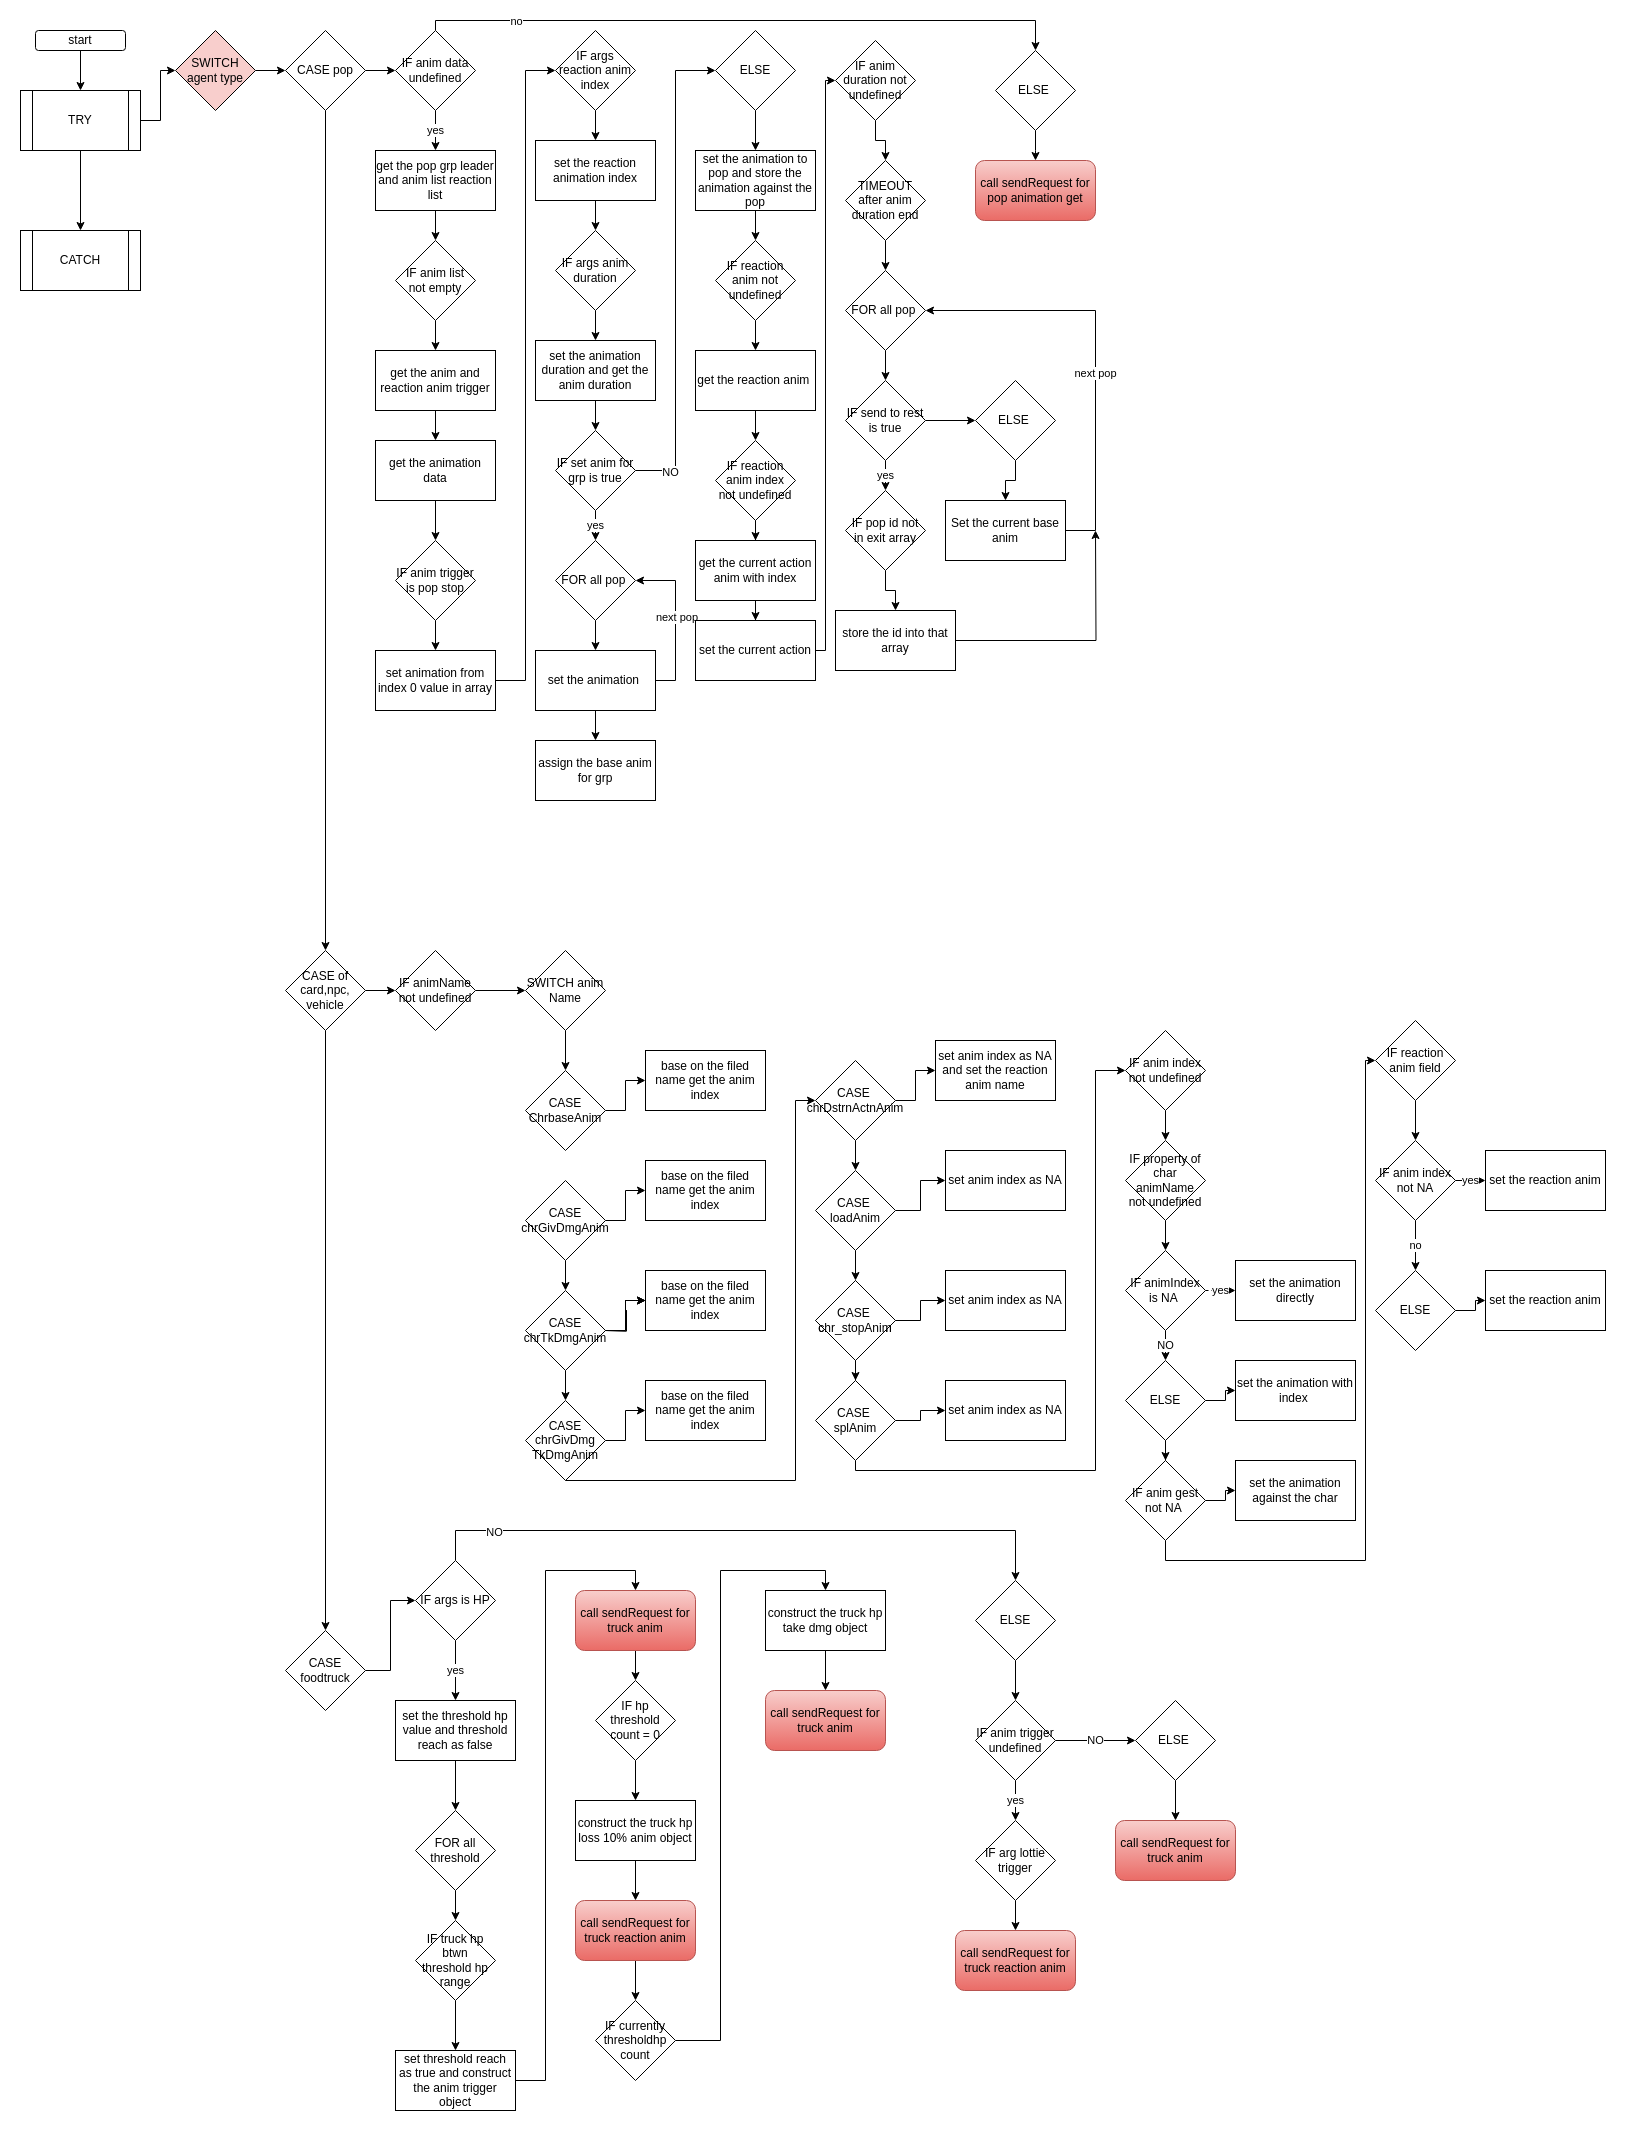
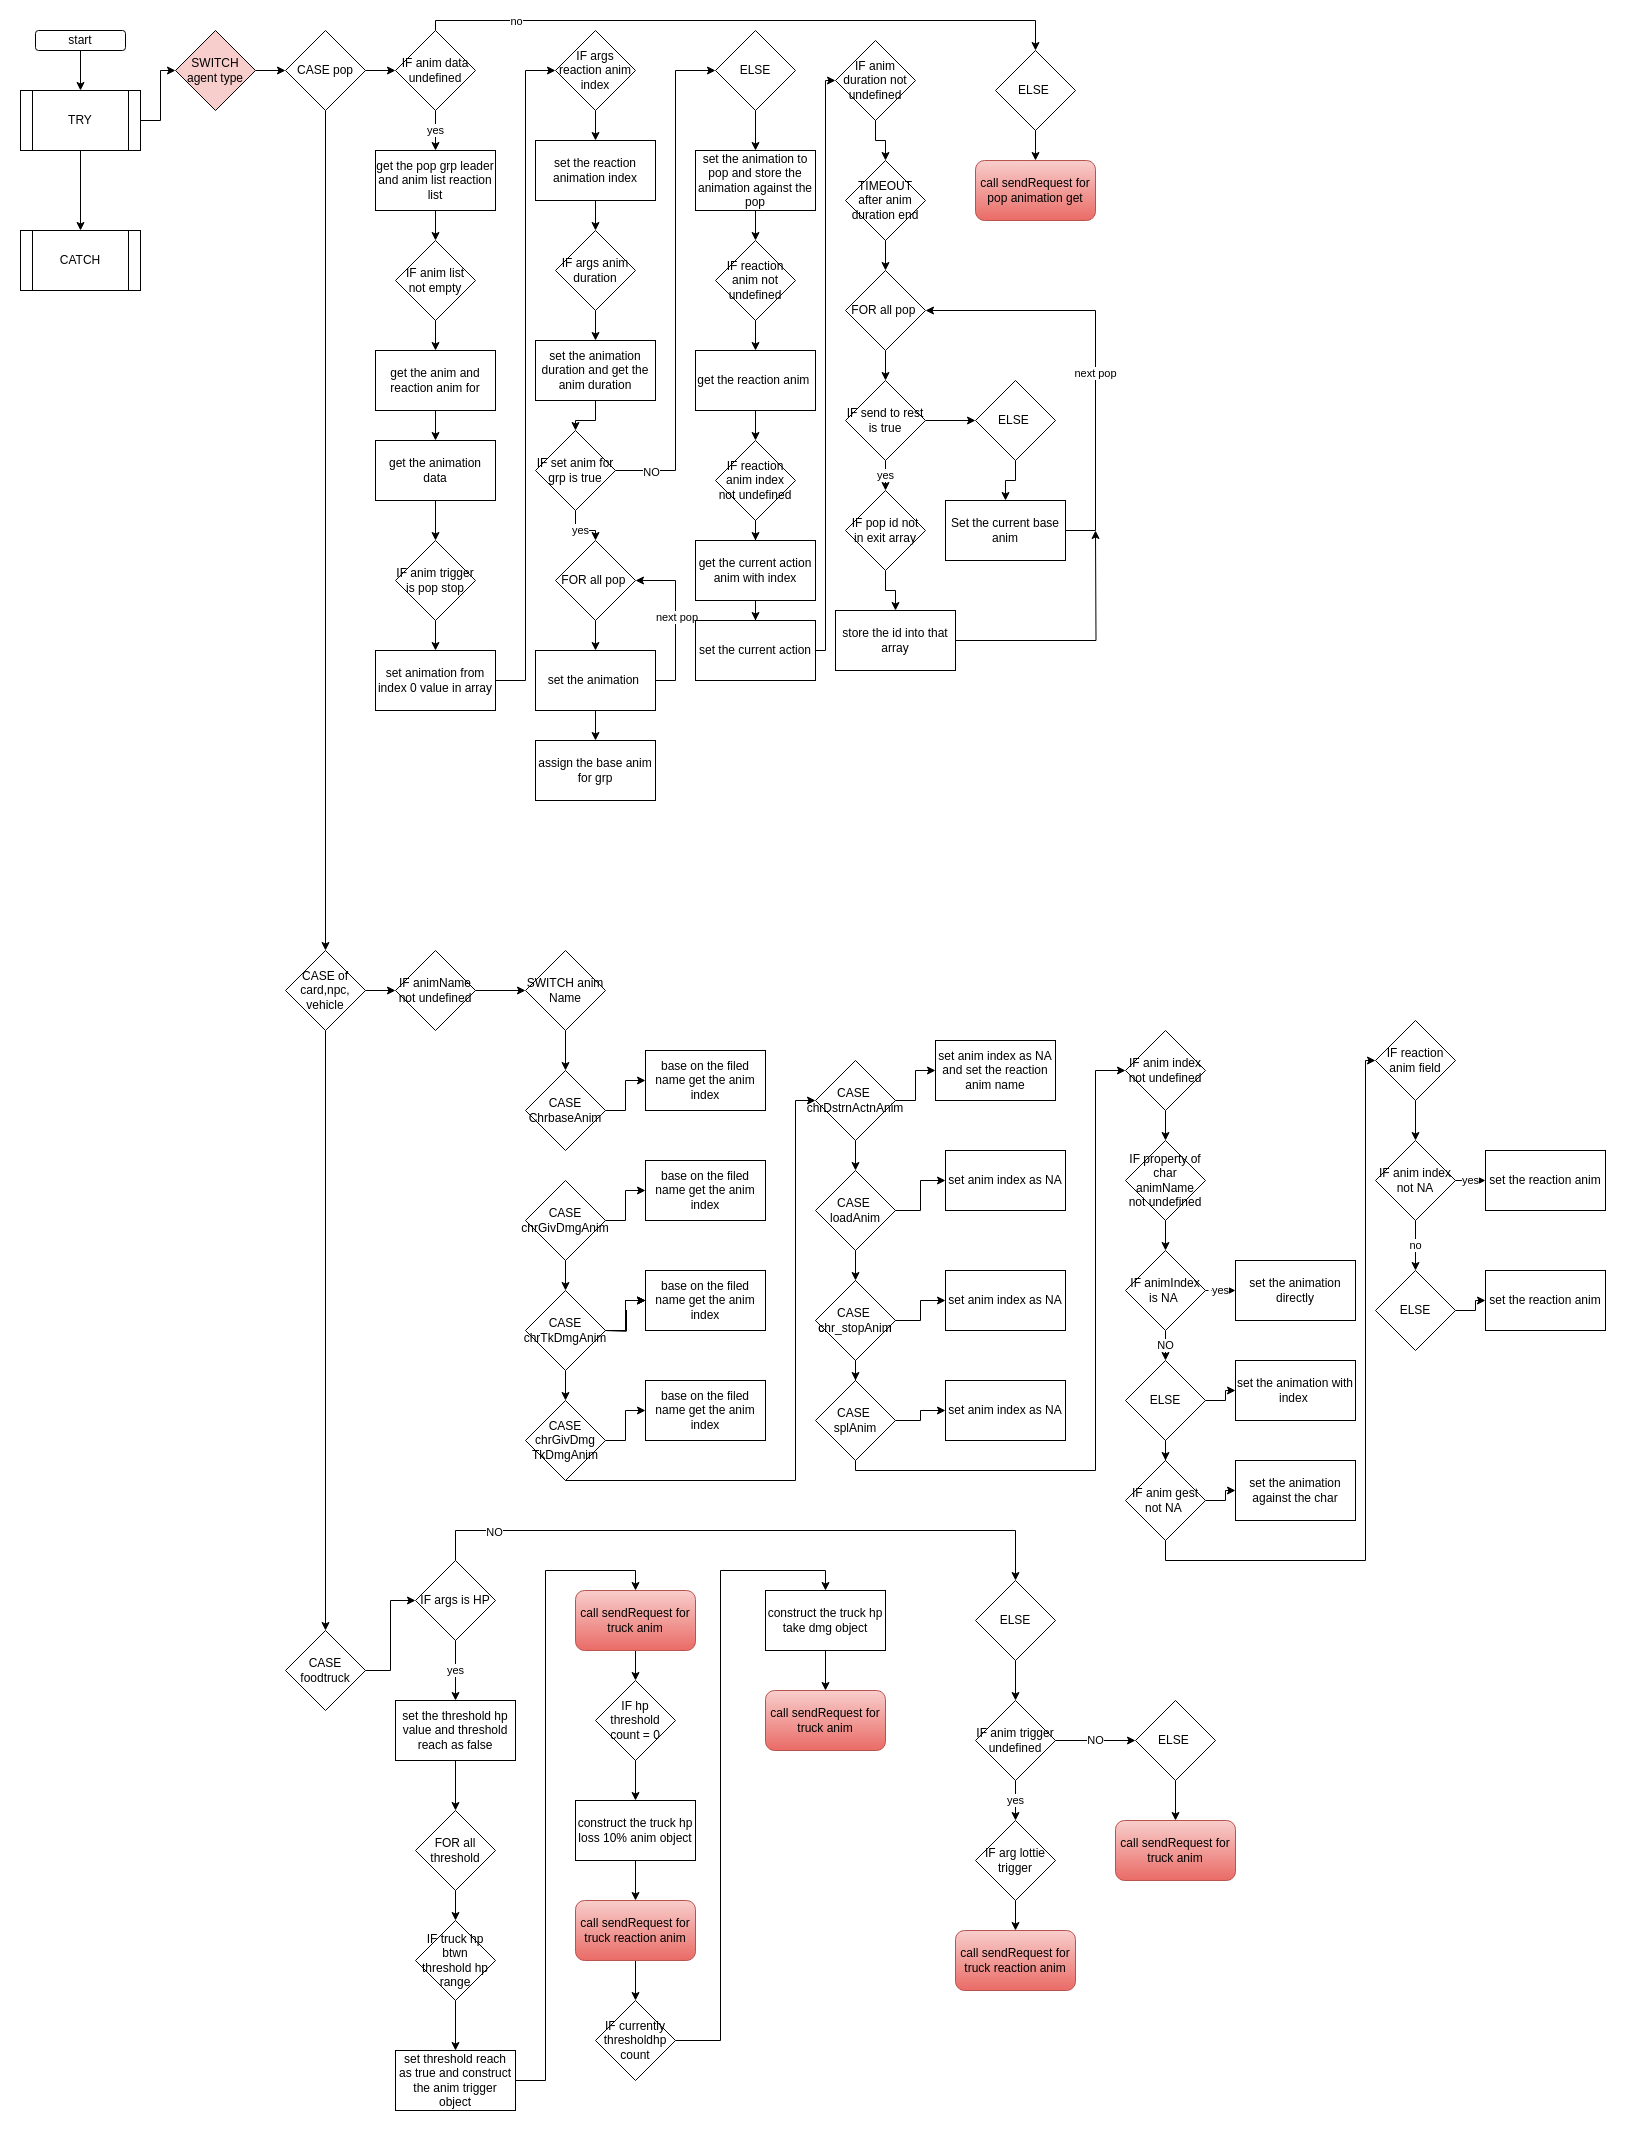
(436, 381) -> (436, 381)
(596, 471) -> (576, 471)
